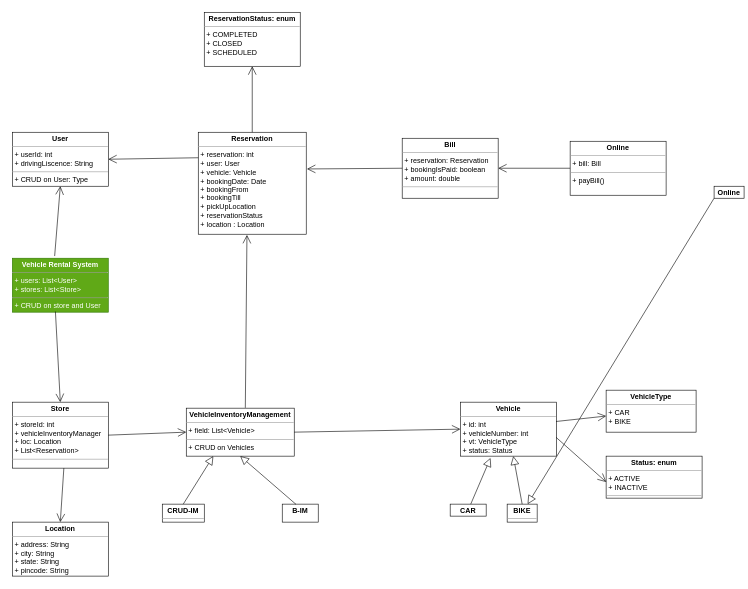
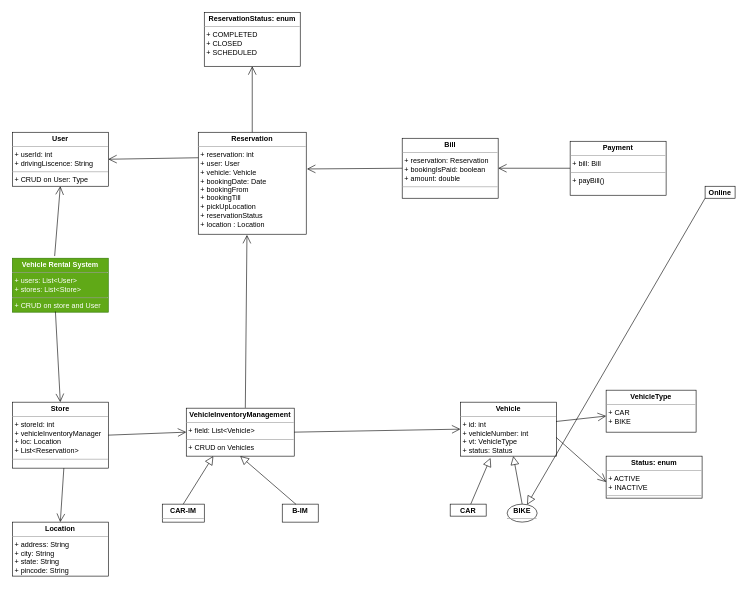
(589, 154) -> (589, 154)
(729, 192) -> (720, 192)
(176, 509) -> (174, 509)
(522, 513) -> (522, 513)
